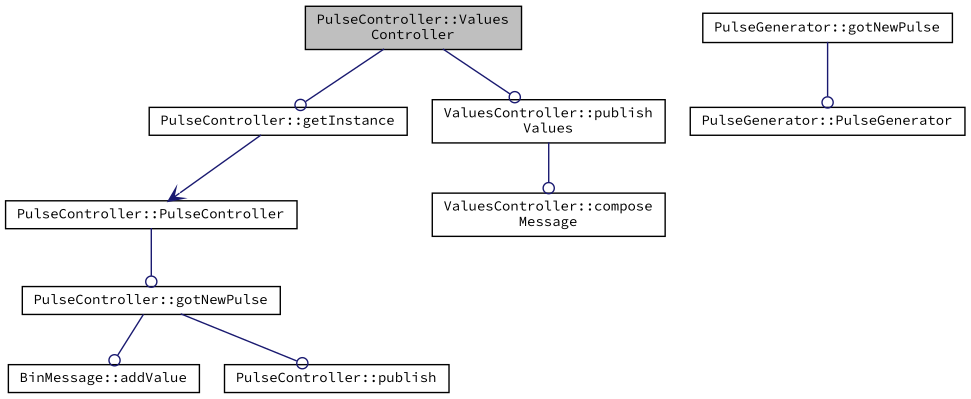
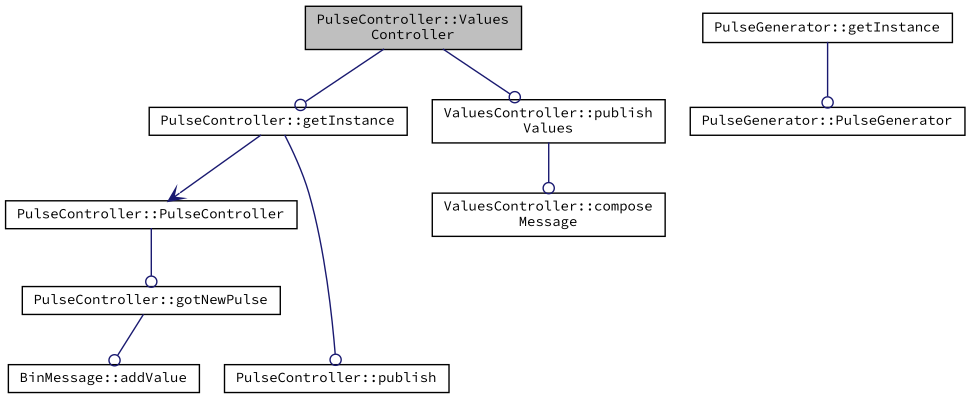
(828, 28) -> (828, 28)
(239, 337) -> (320, 242)
